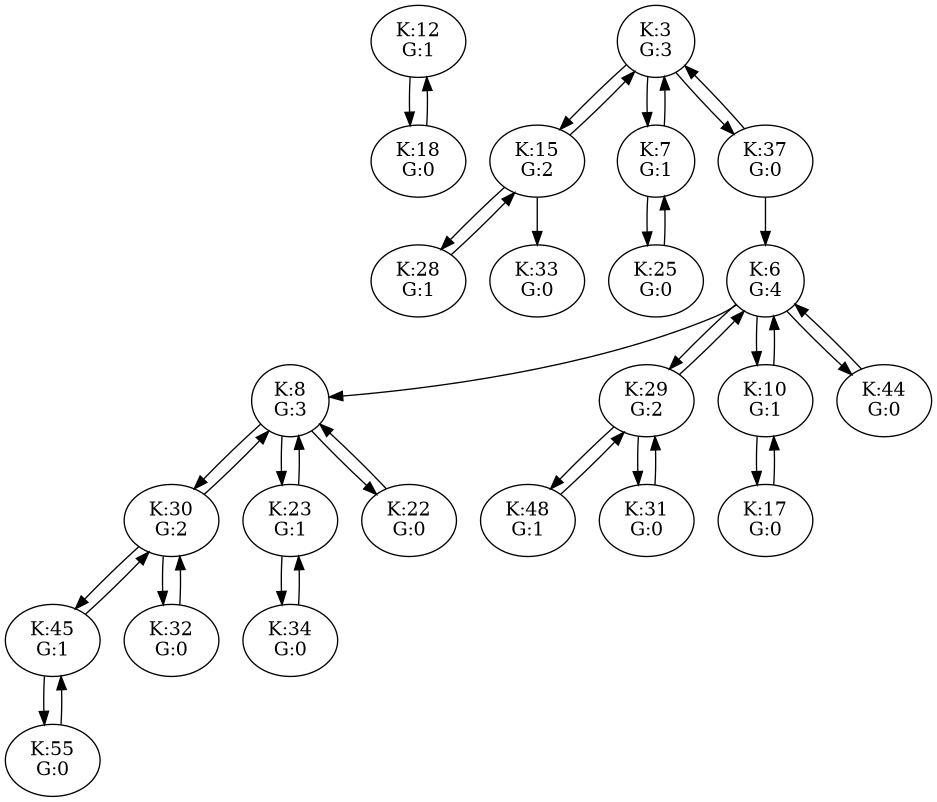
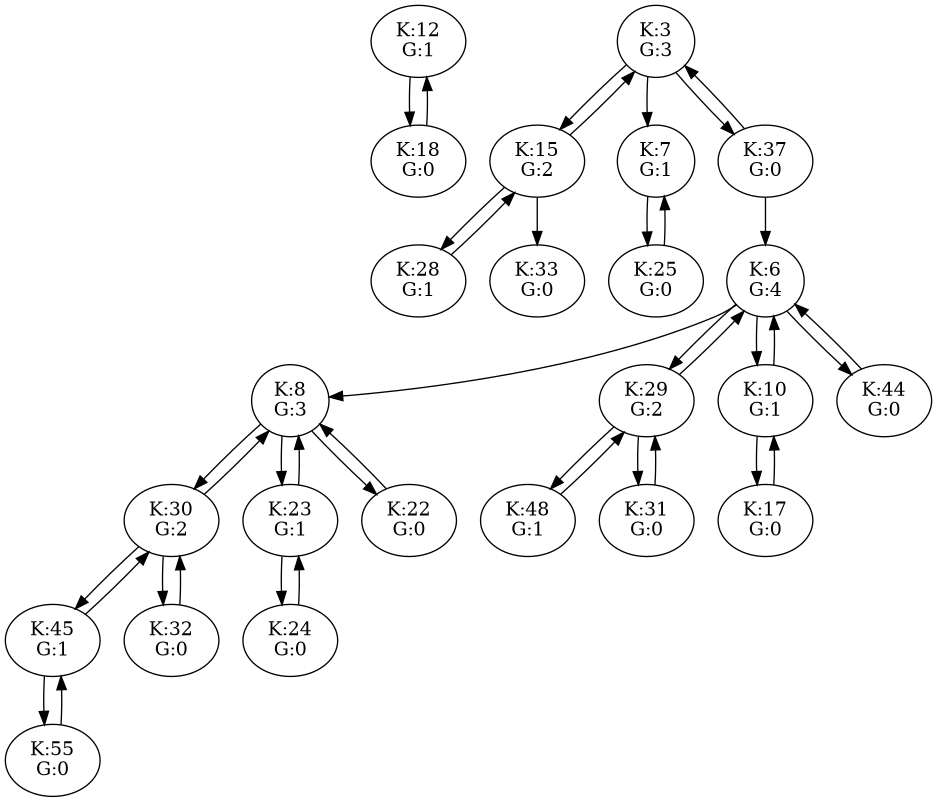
(665, 108) -> none
(290, 640) -> (290, 640)
